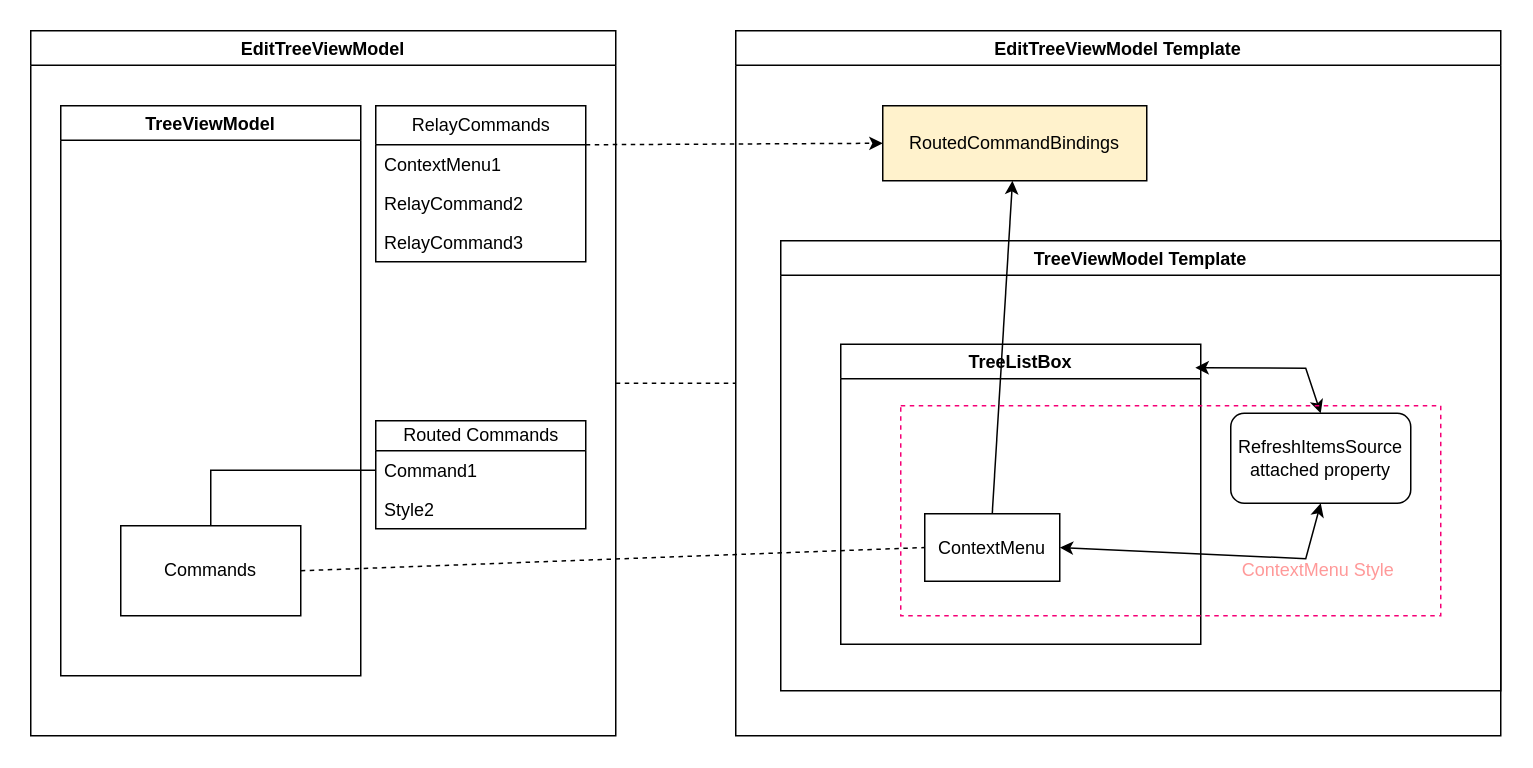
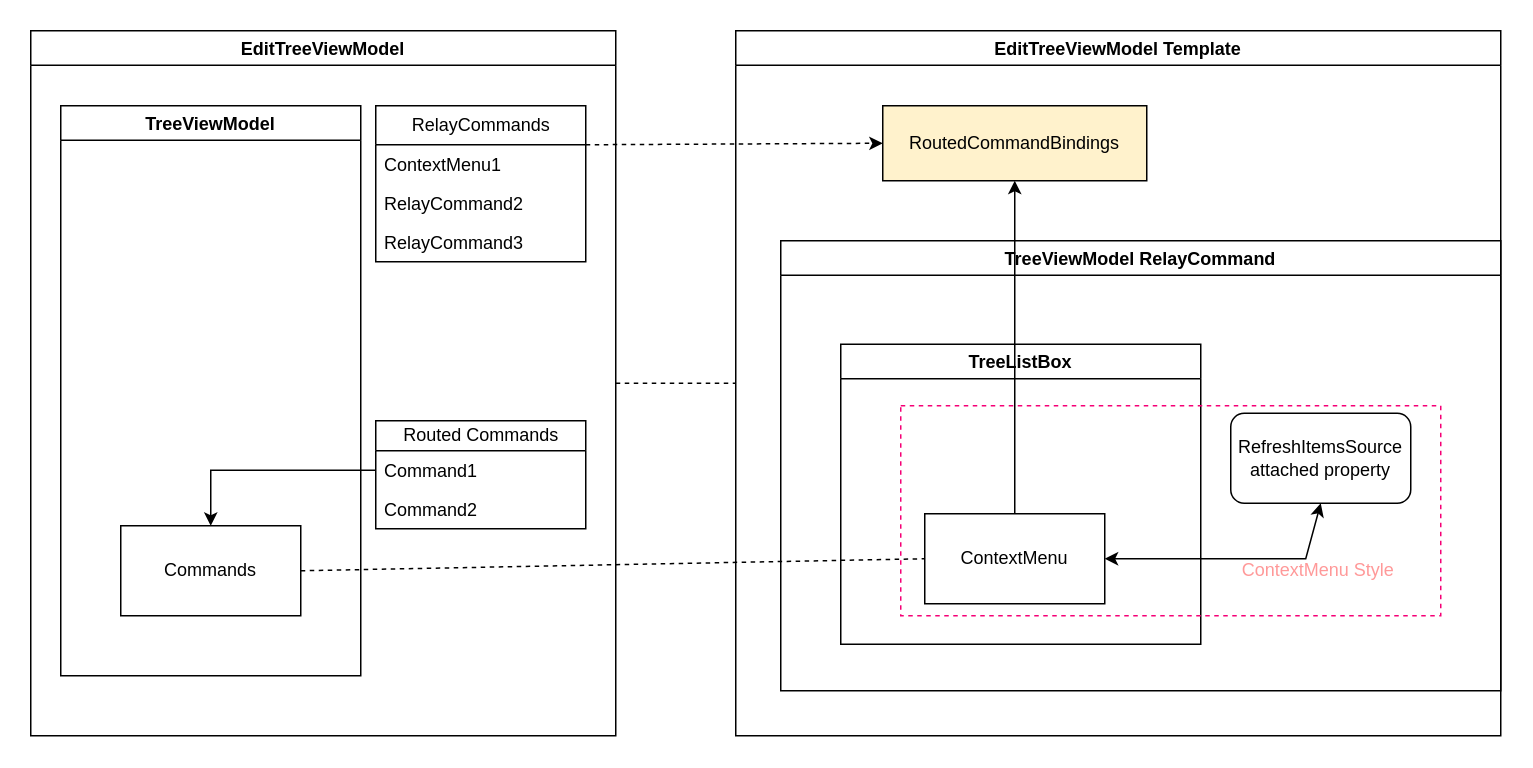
(1140, 259) -> (1140, 259)
(1273, 368) -> none
(413, 511) -> (425, 511)
(211, 518) -> (211, 514)
(992, 548) -> (1015, 559)
